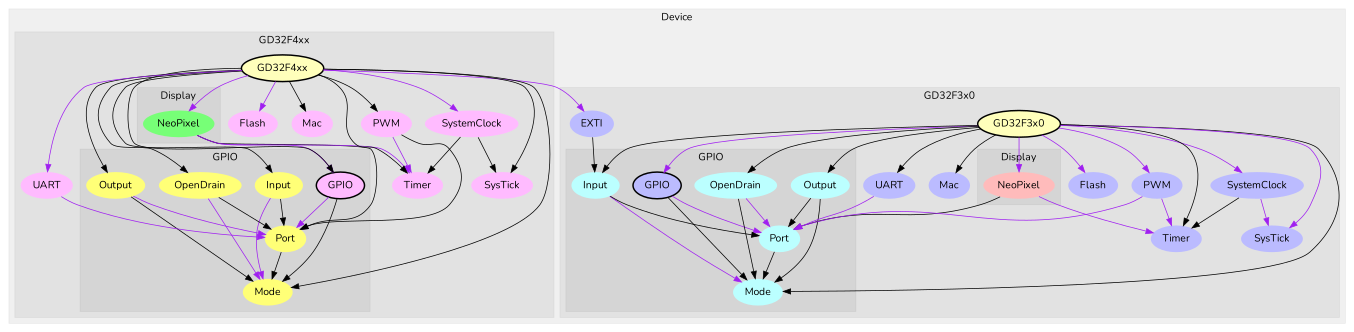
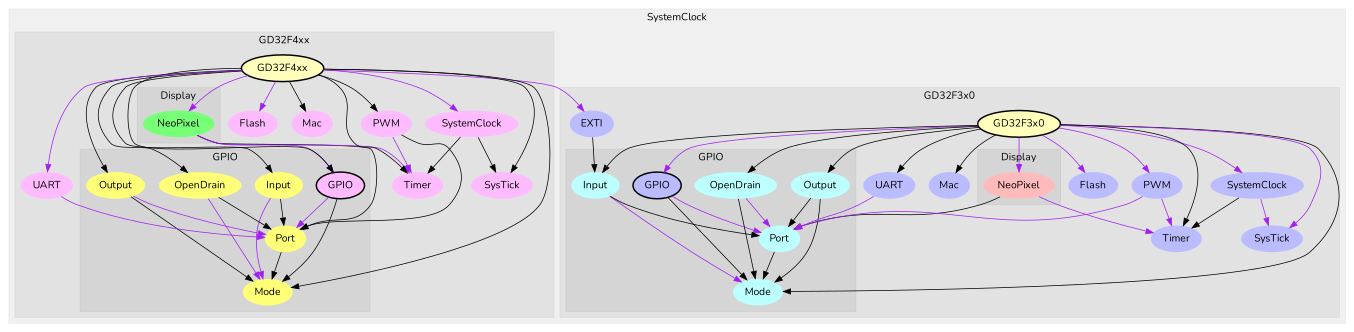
(677, 17) -> (677, 17)
